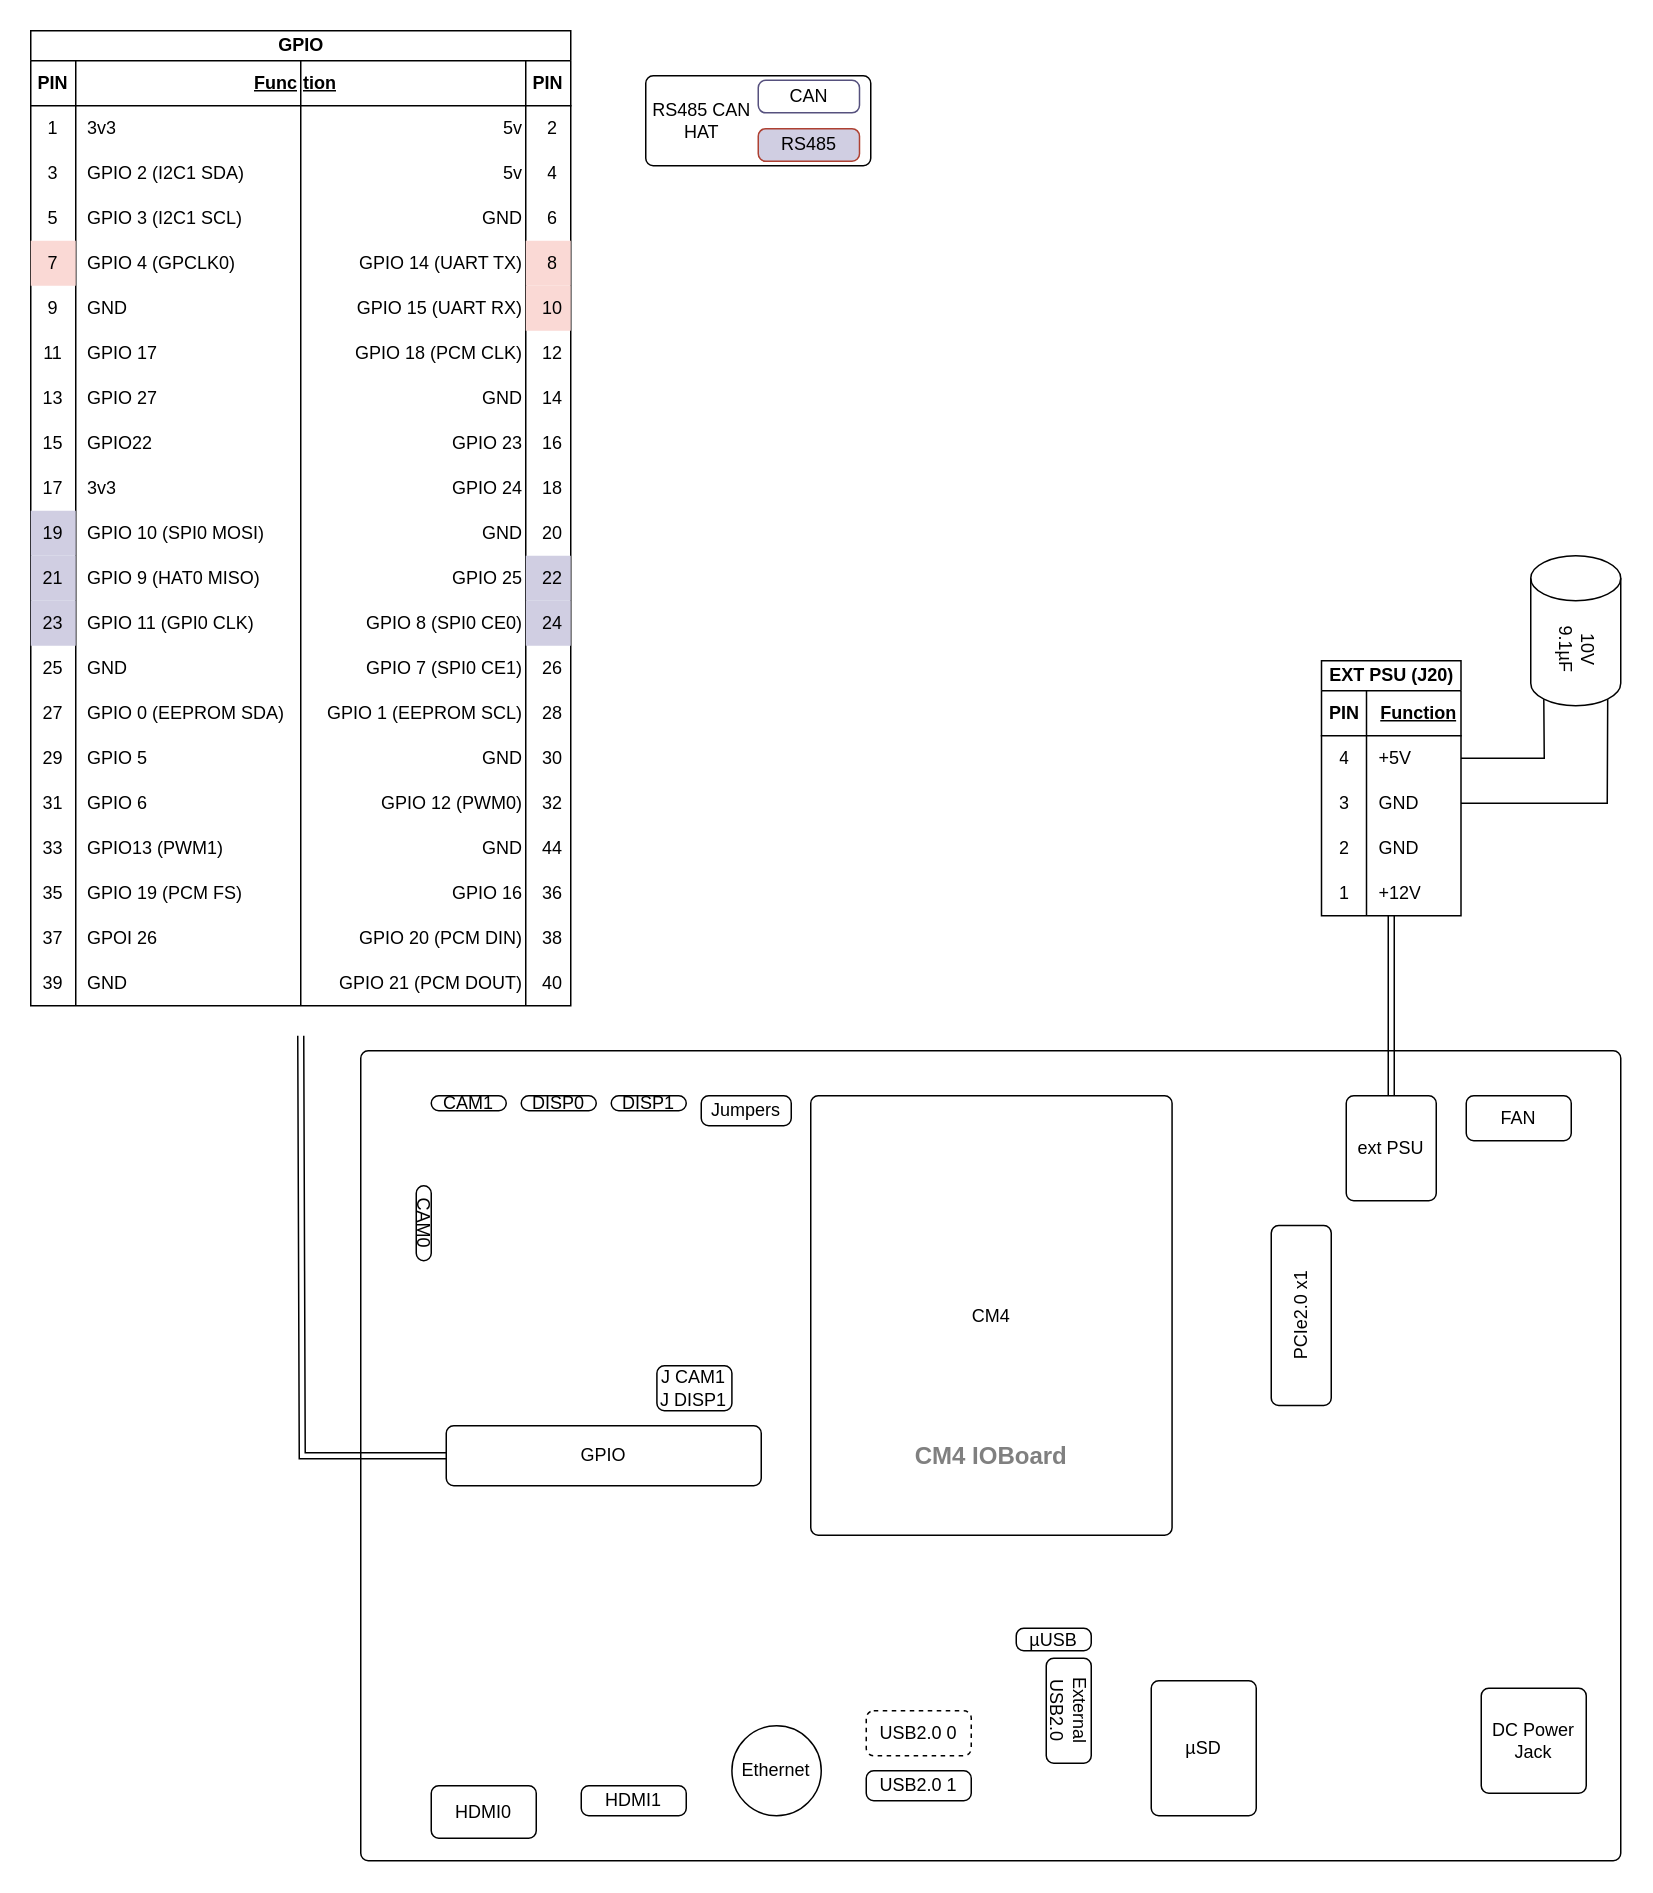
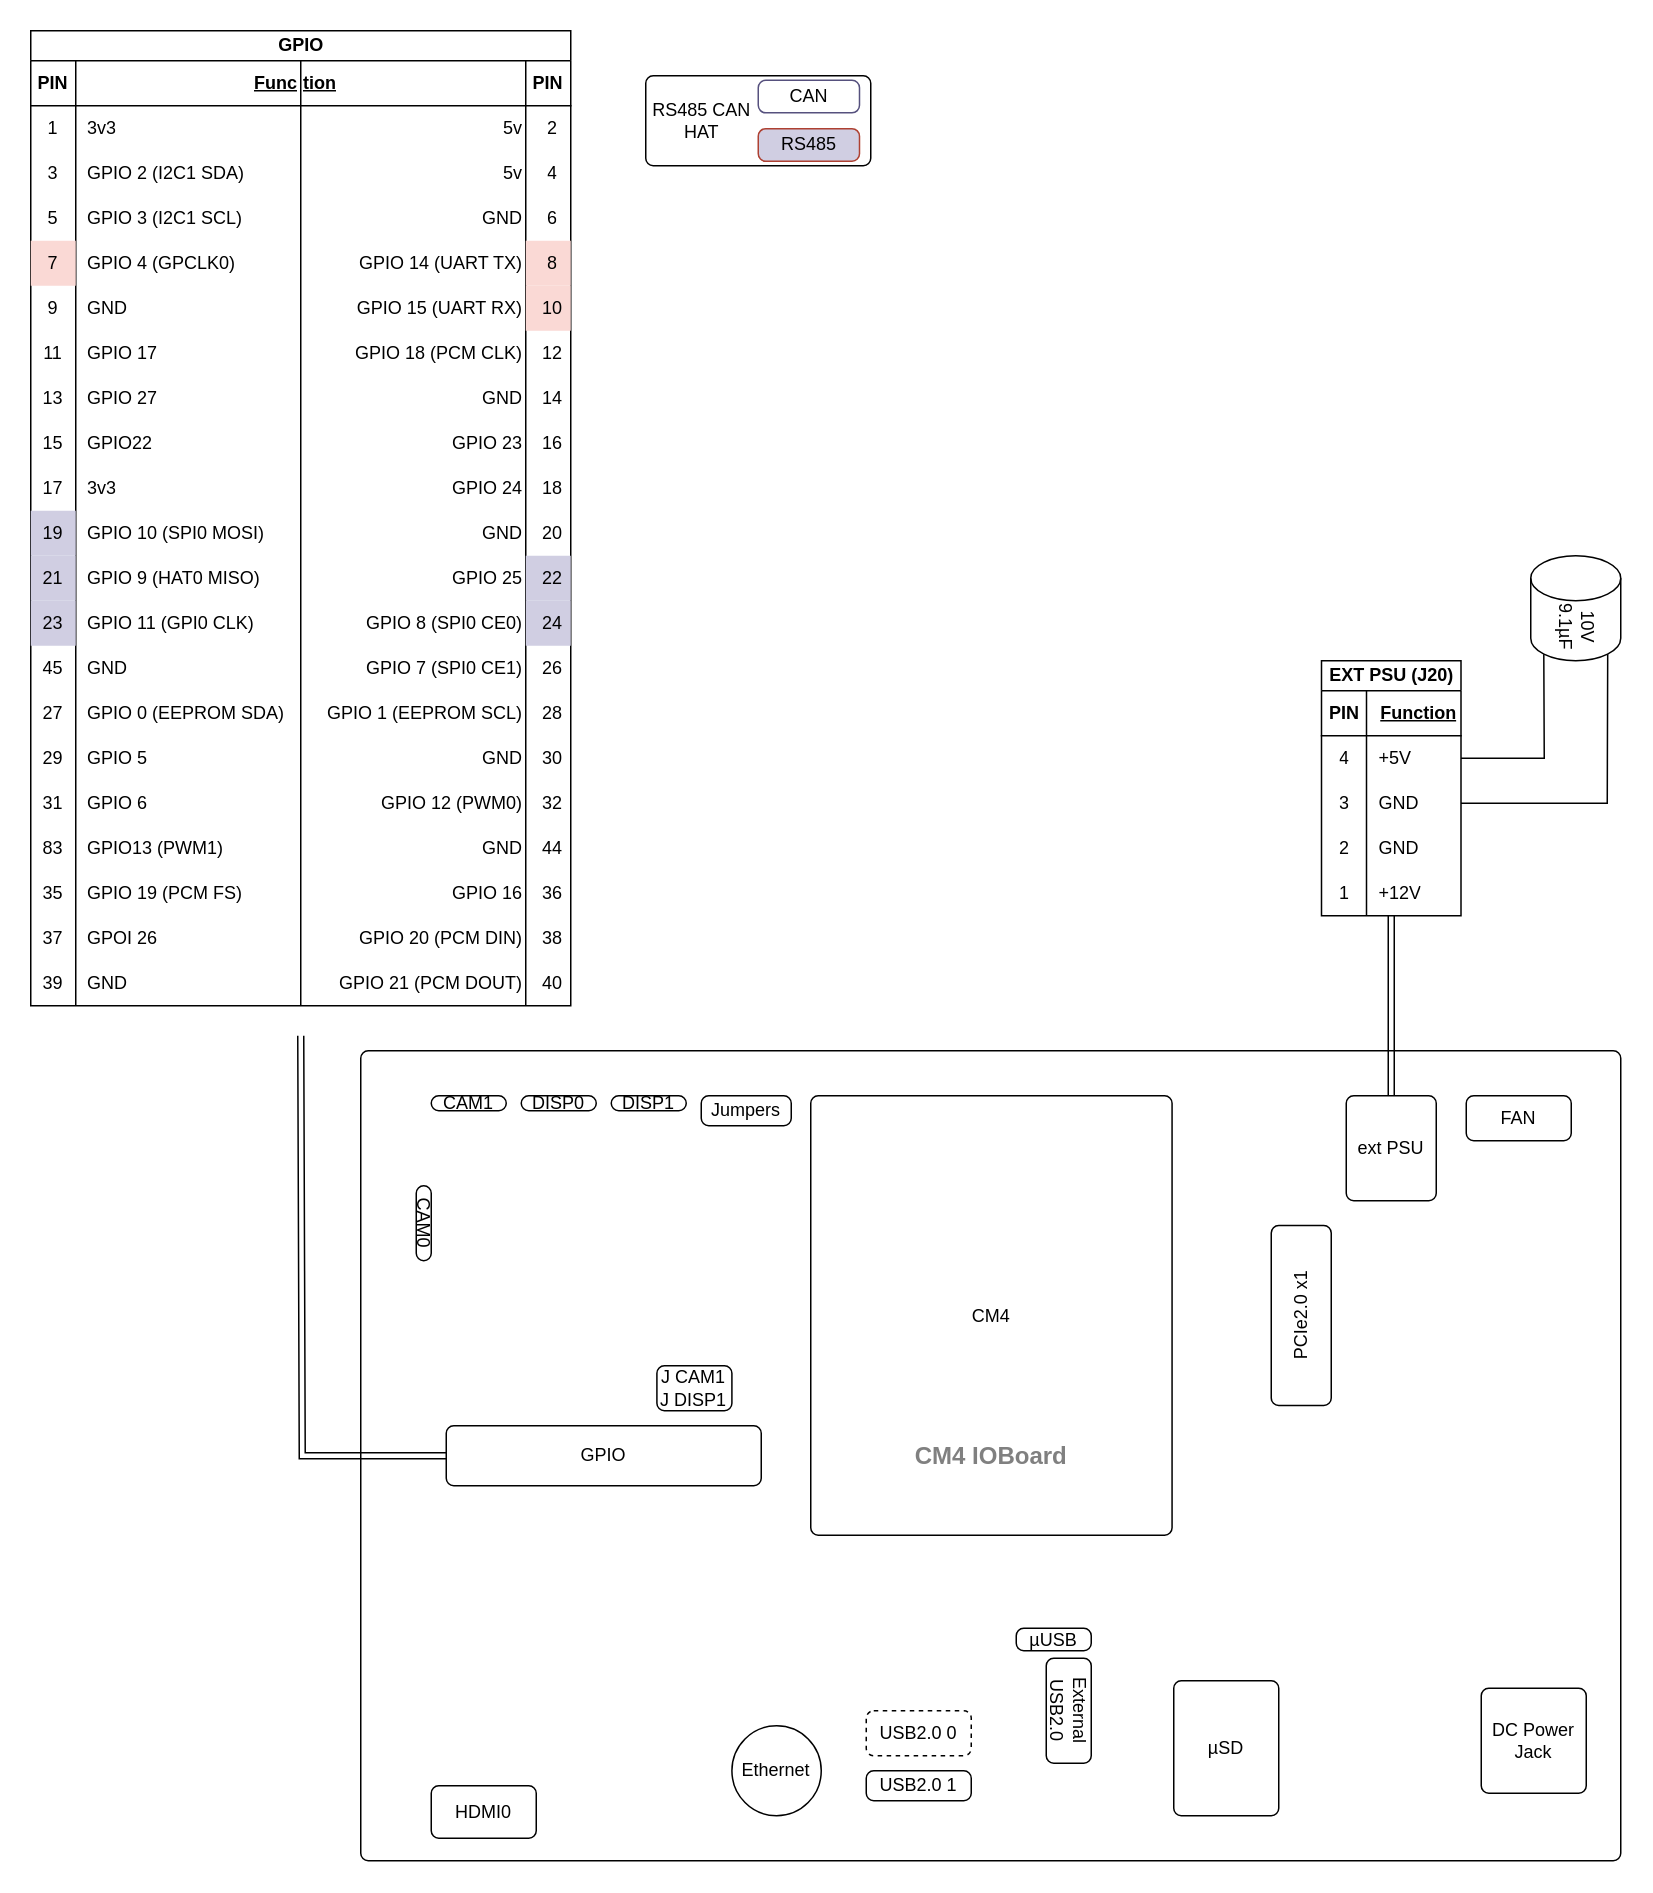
(1576, 631) -> (1576, 608)
(53, 668) -> (53, 668)
(53, 848) -> (53, 848)
(1204, 1748) -> (1226, 1748)
(634, 1801) -> none
